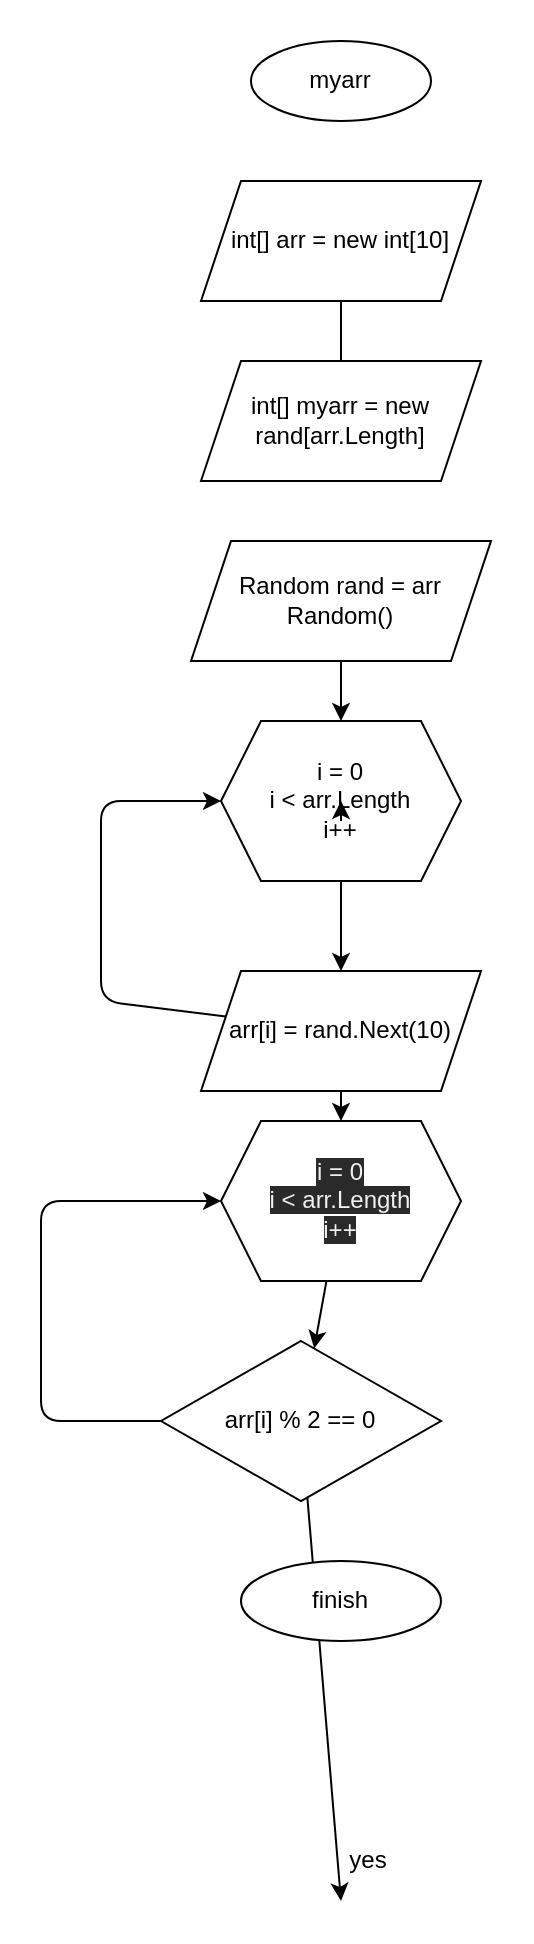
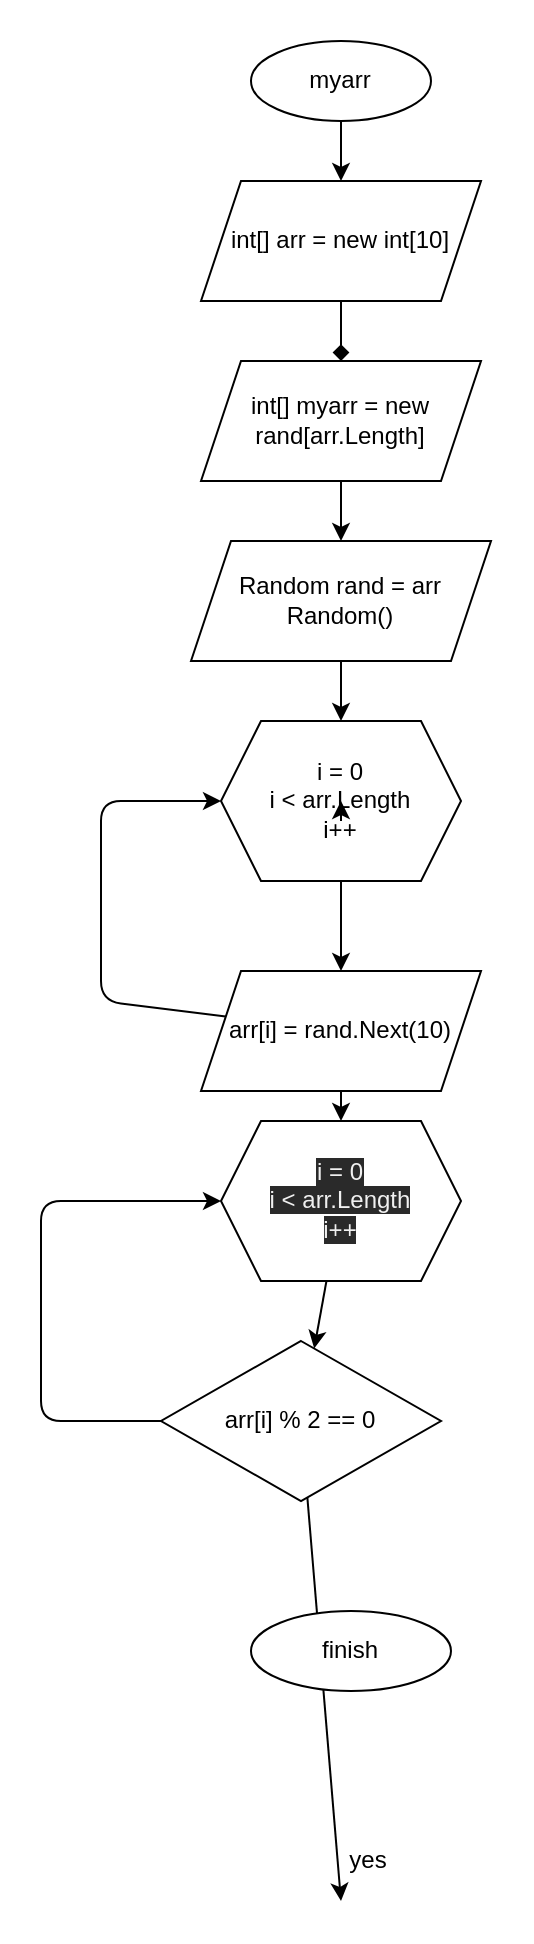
none -> (341, 144)
(341, 352) -> (341, 345)
none -> (341, 504)
(341, 1601) -> (351, 1651)
